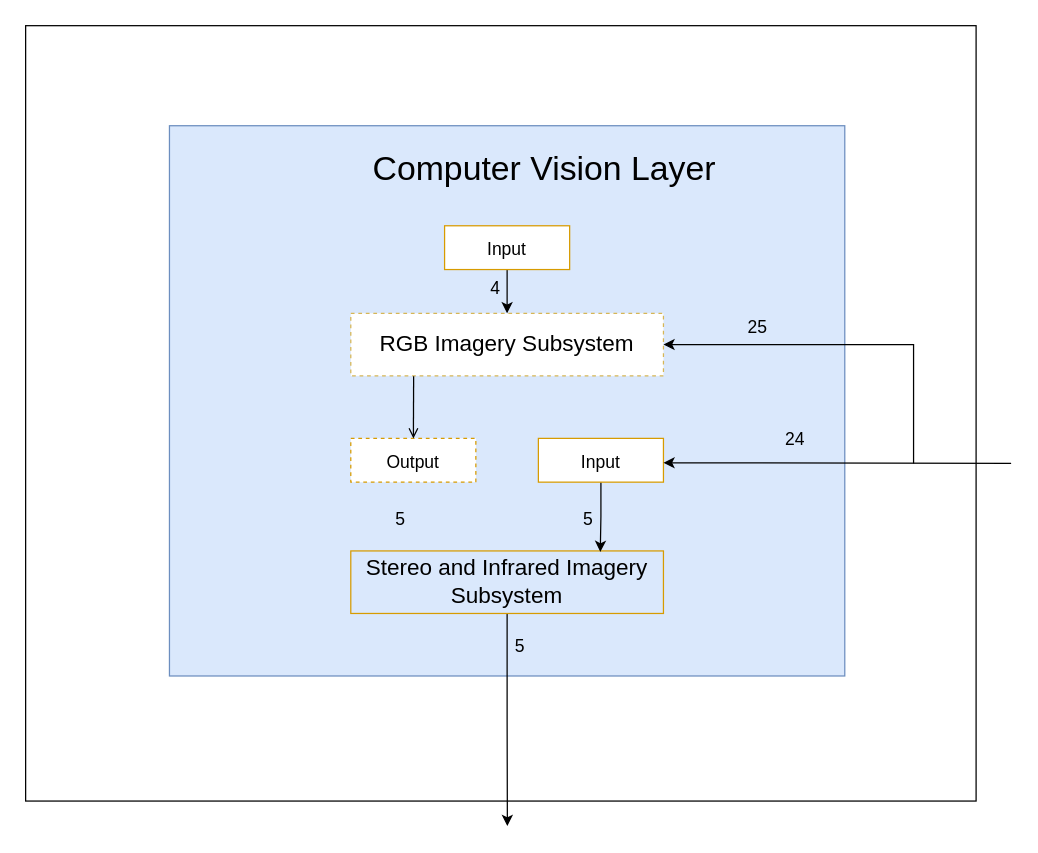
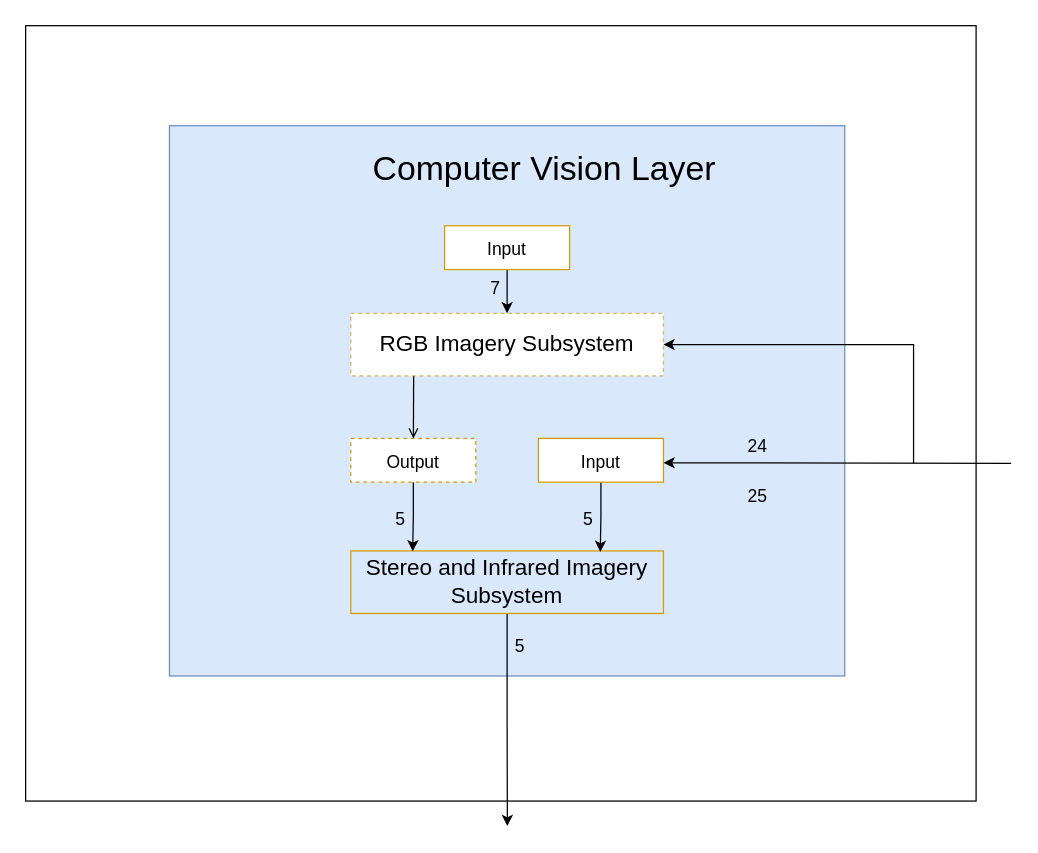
(496, 288) -> (496, 288)
(757, 326) -> (757, 494)
(794, 438) -> (757, 444)
none -> (413, 512)
